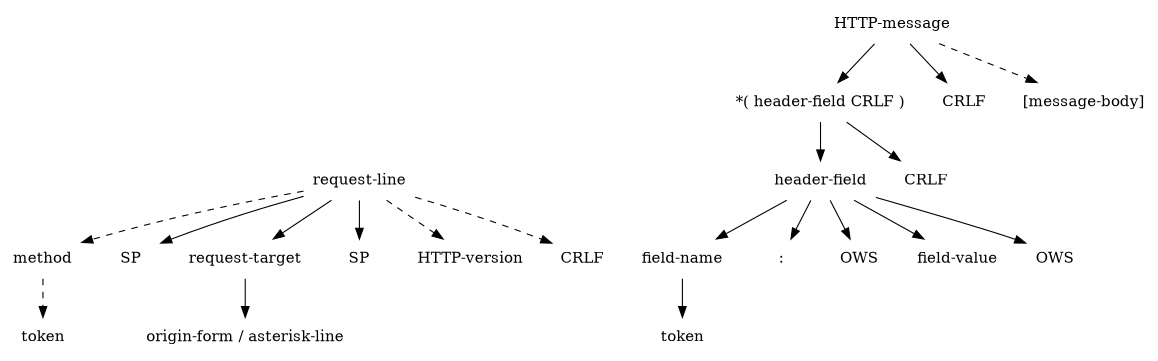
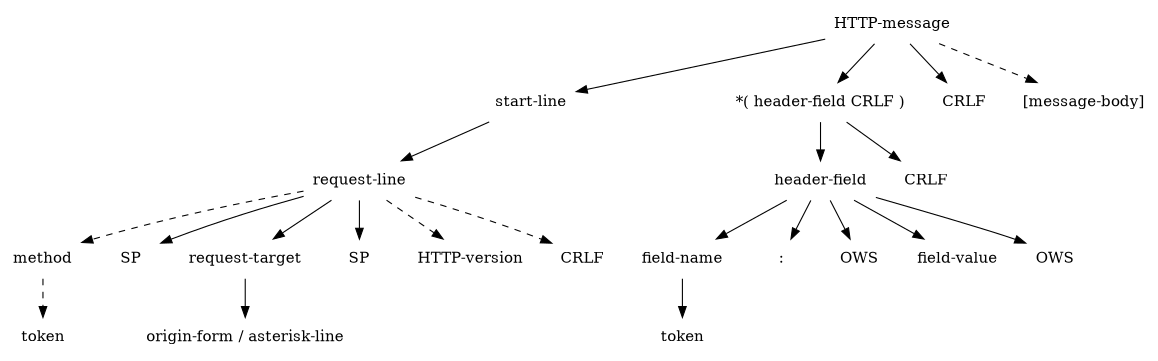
none -> (531, 102)
